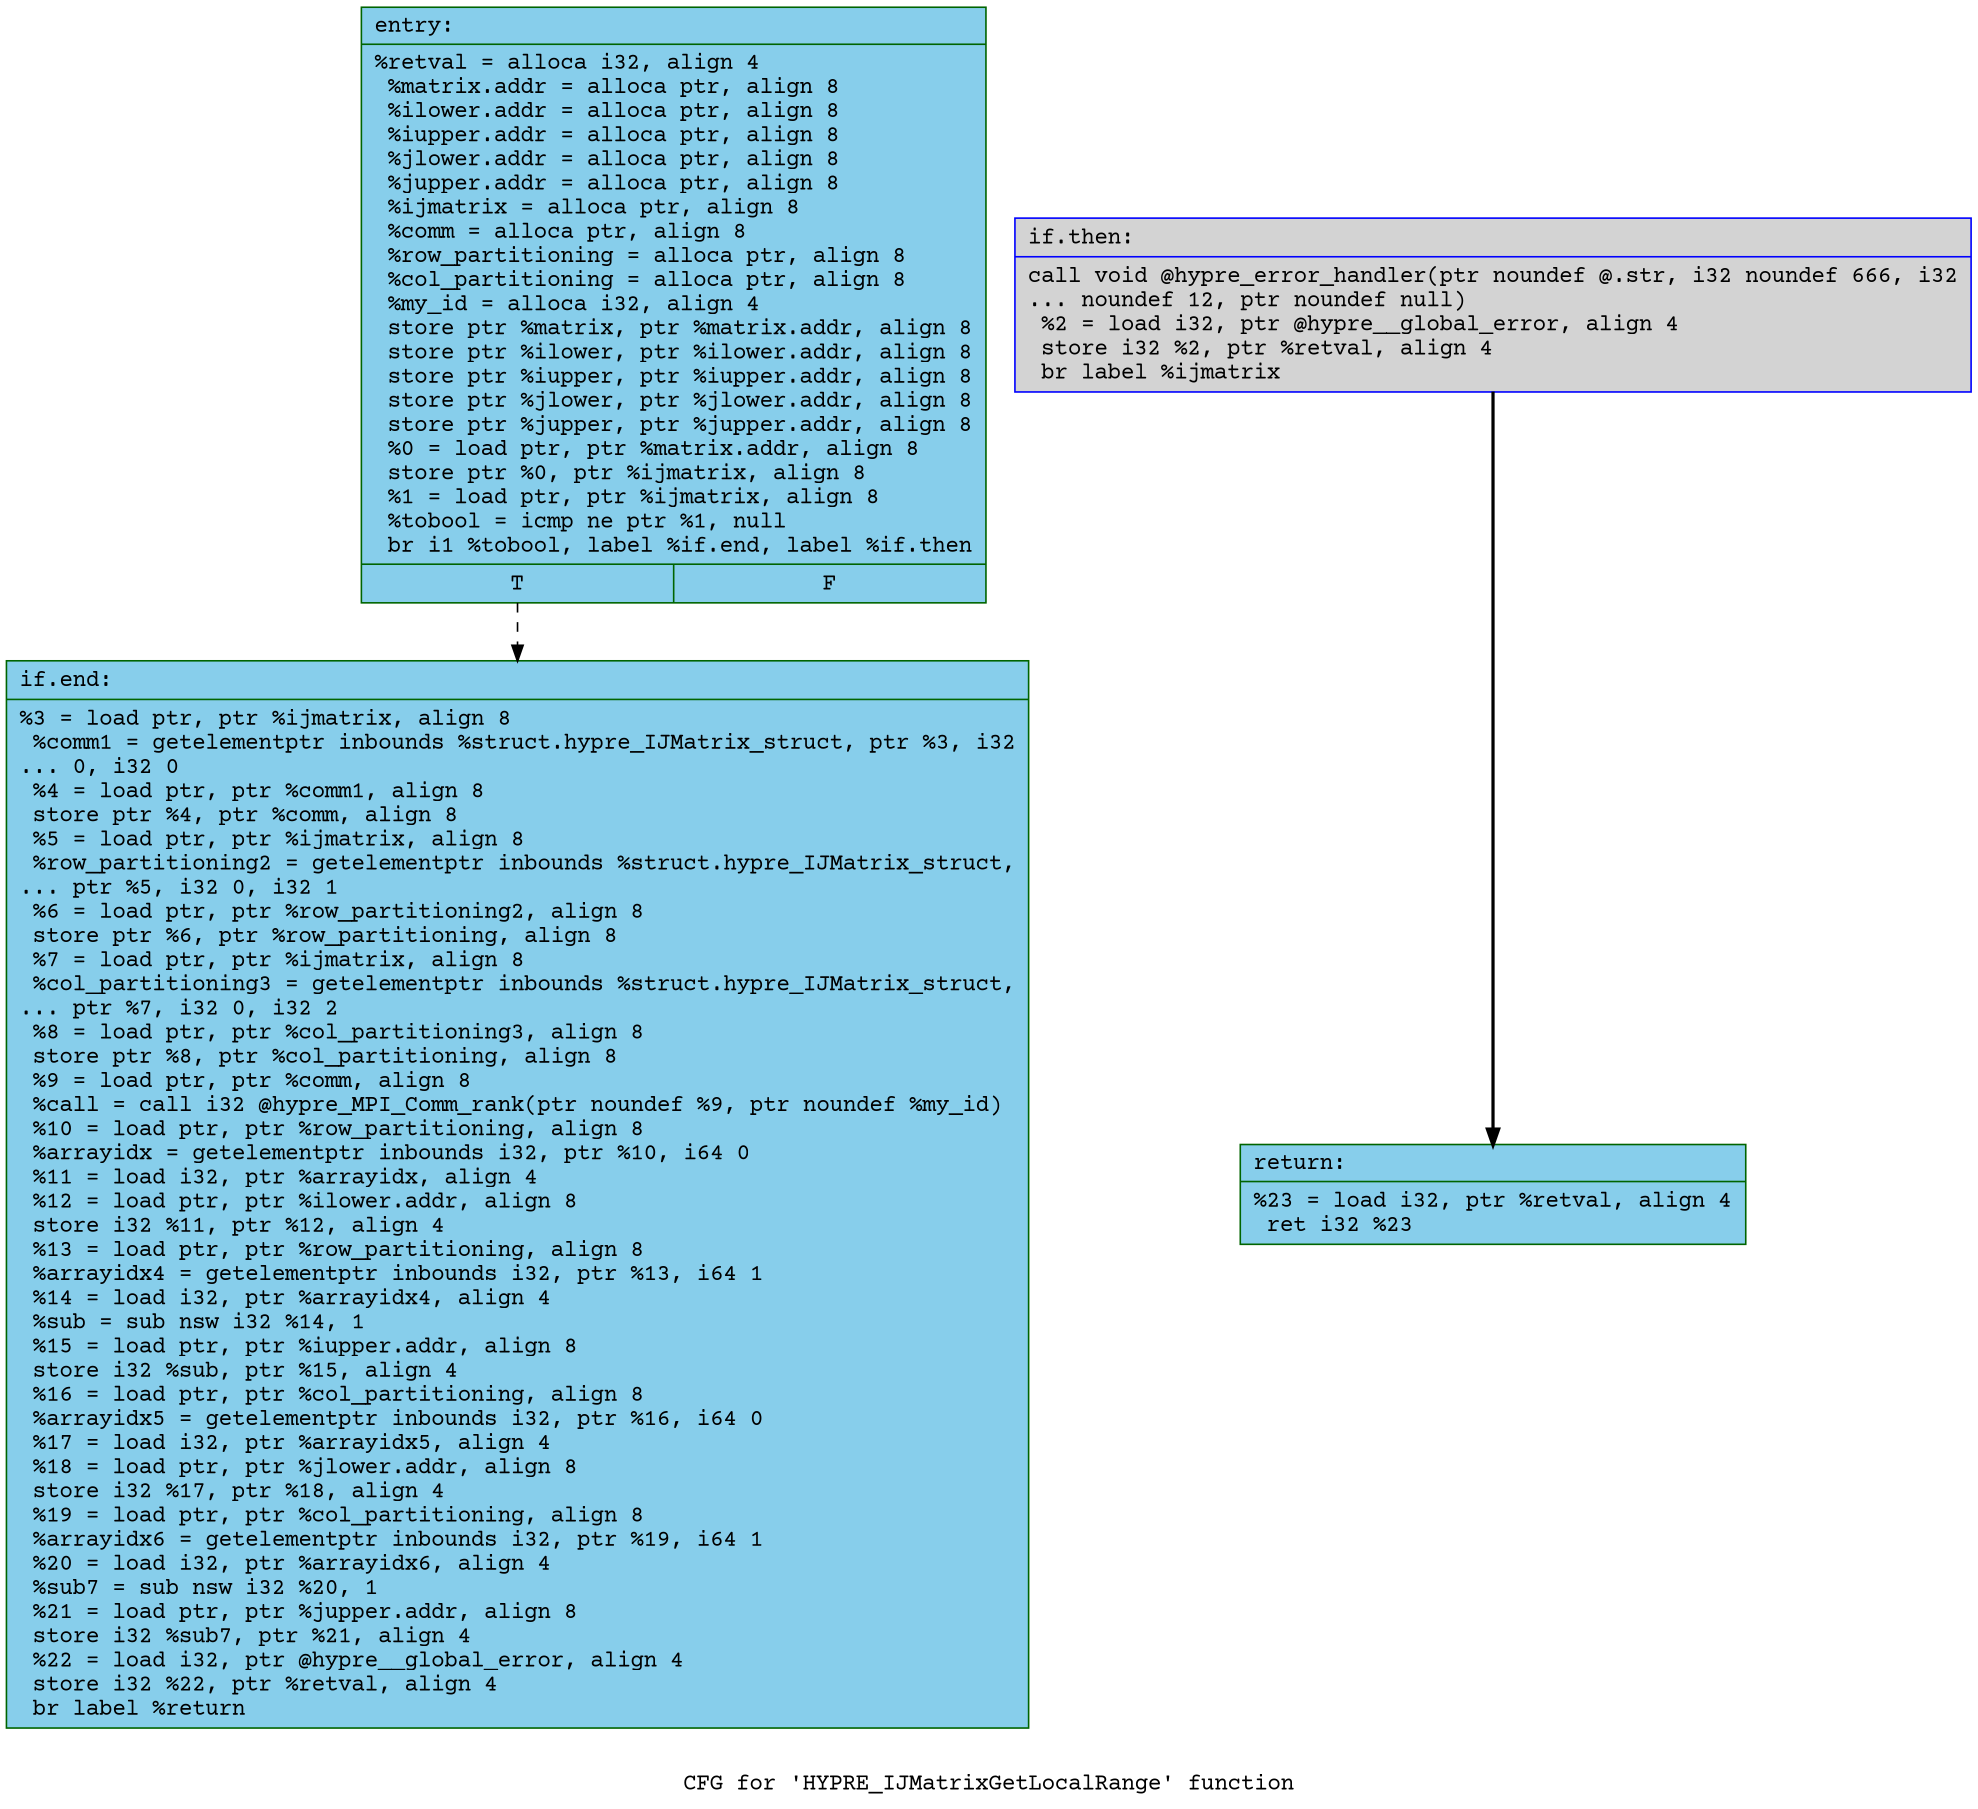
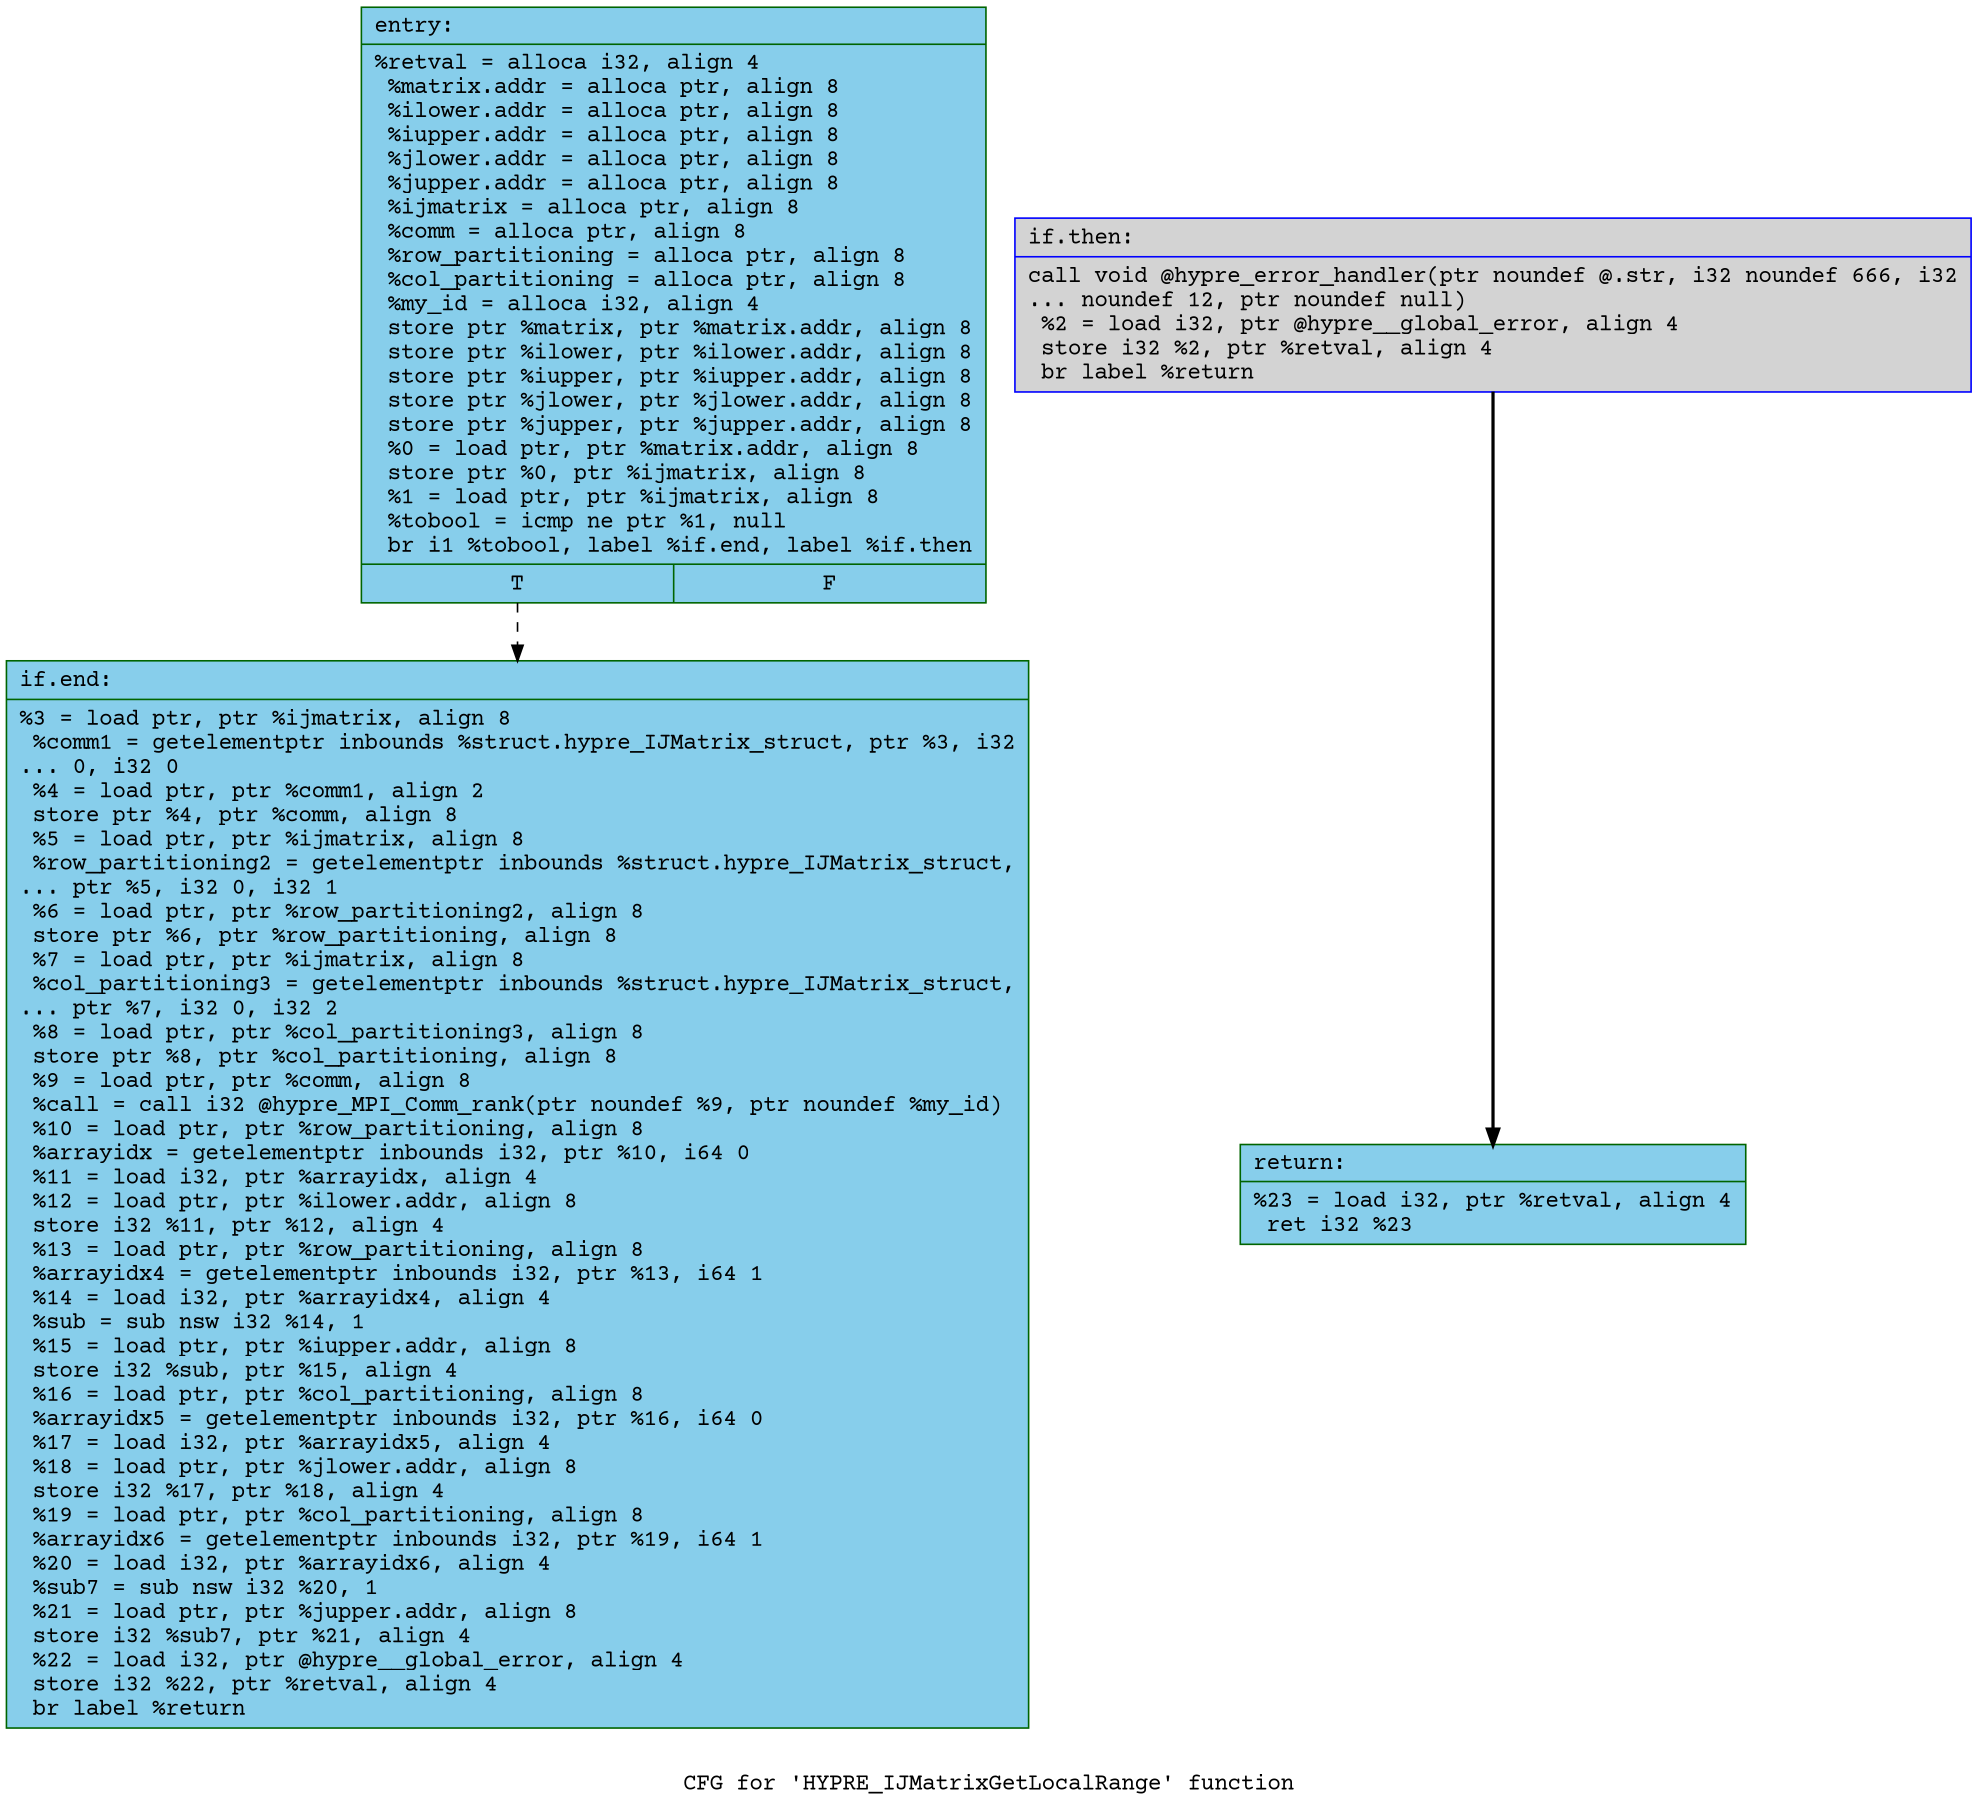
(1154, 372) -> (1141, 372)
(252, 790) -> (252, 790)
